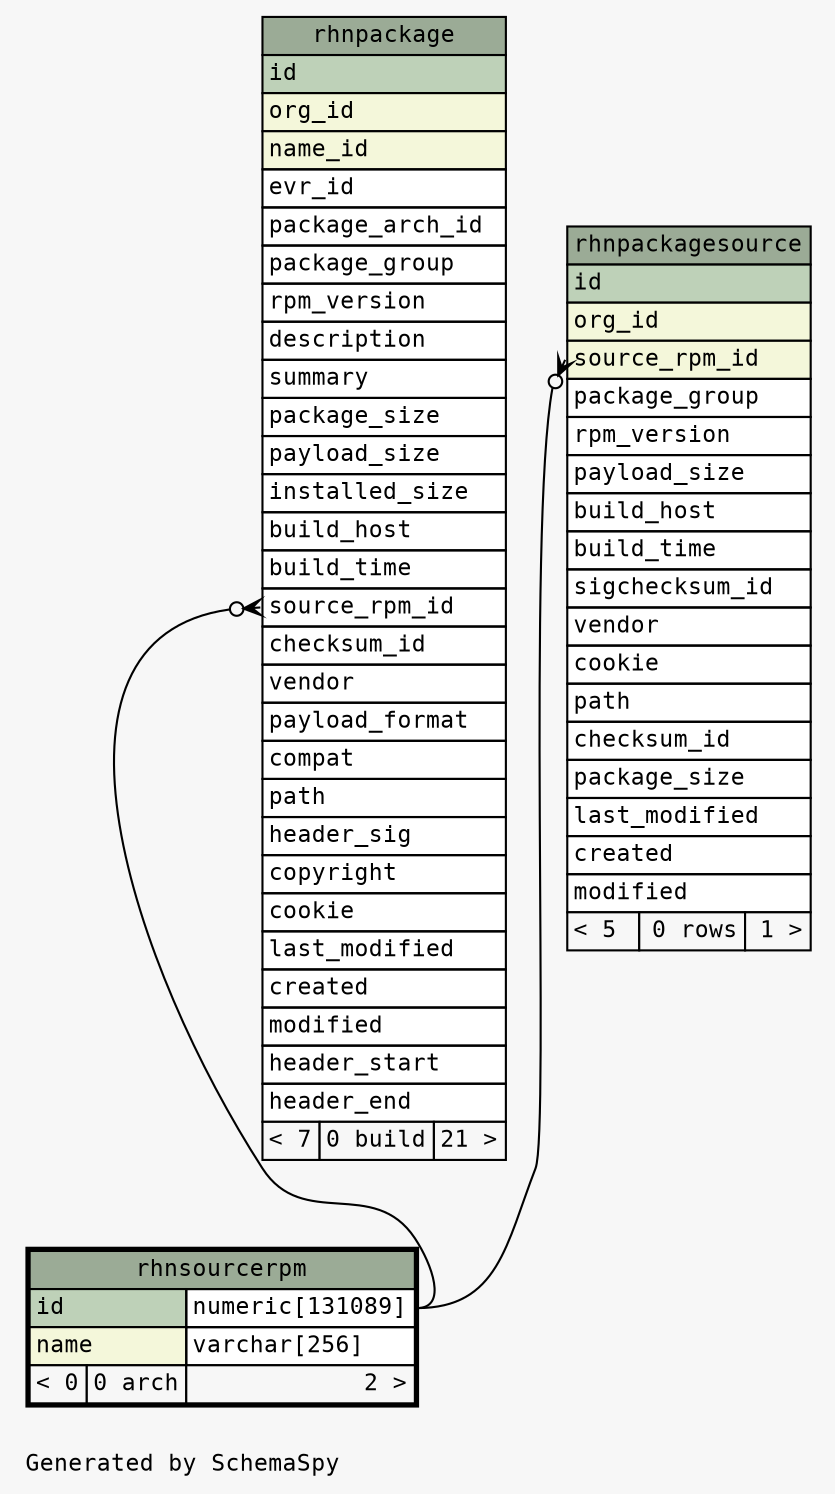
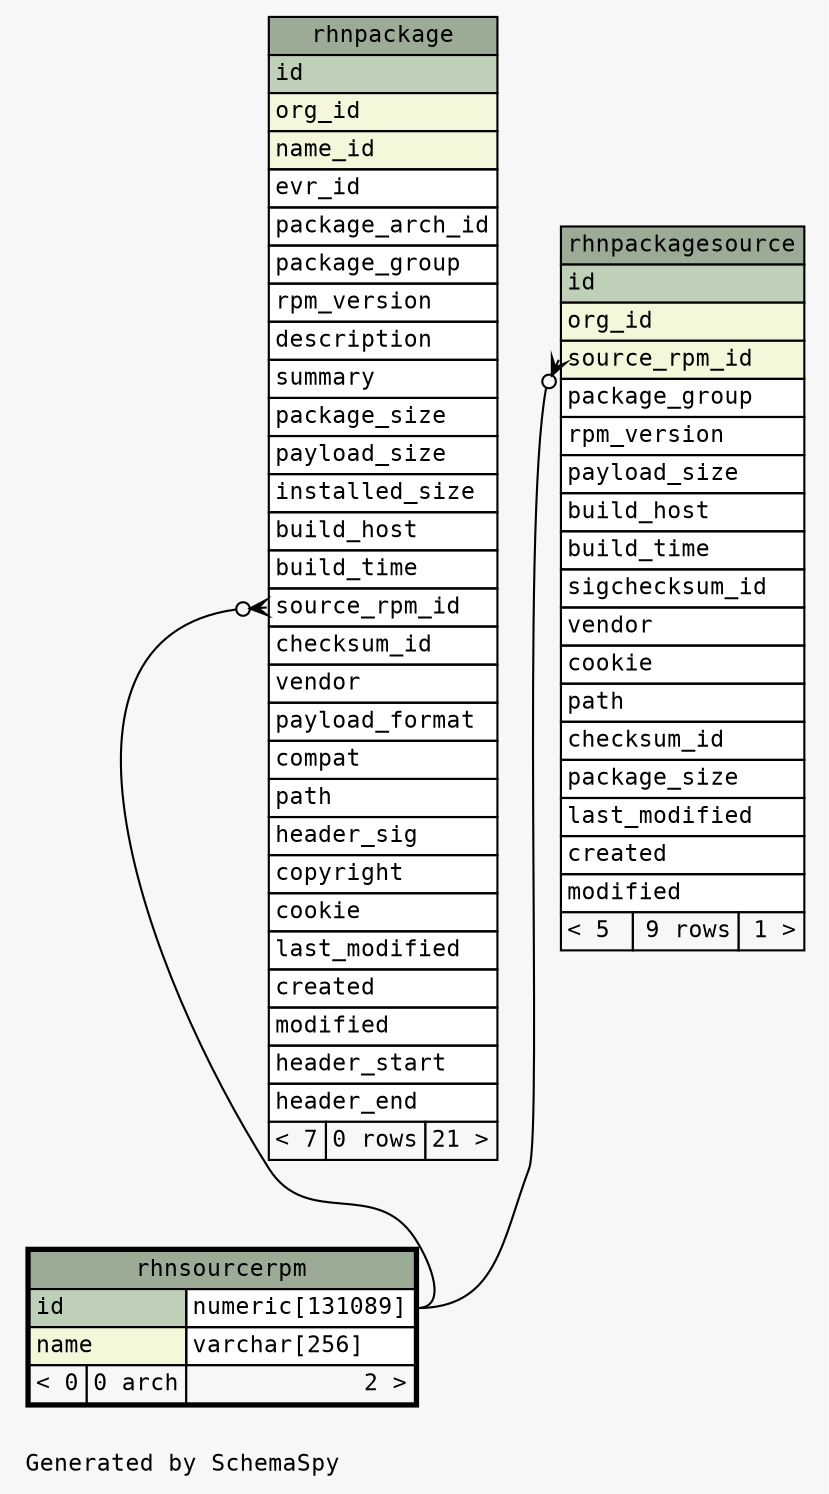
(695, 930) -> (689, 930)
(377, 1140) -> (376, 1140)
